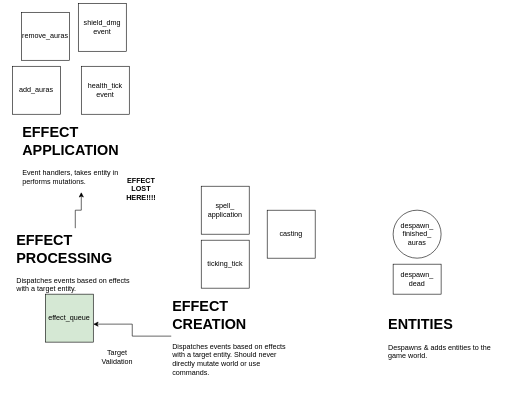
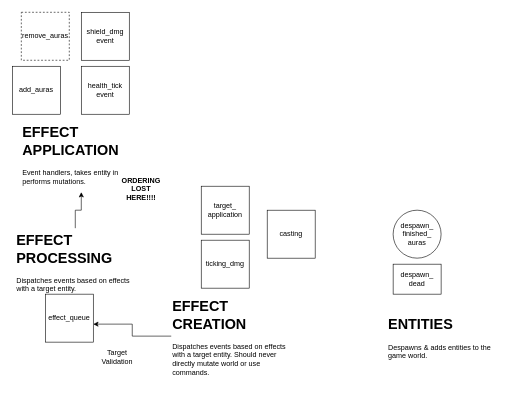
(102, 27) -> (105, 36)
(45, 36) -> (45, 36)
(141, 189) -> (141, 189)
(225, 210) -> (225, 210)
(225, 264) -> (225, 264)
(69, 318) -> (69, 318)
